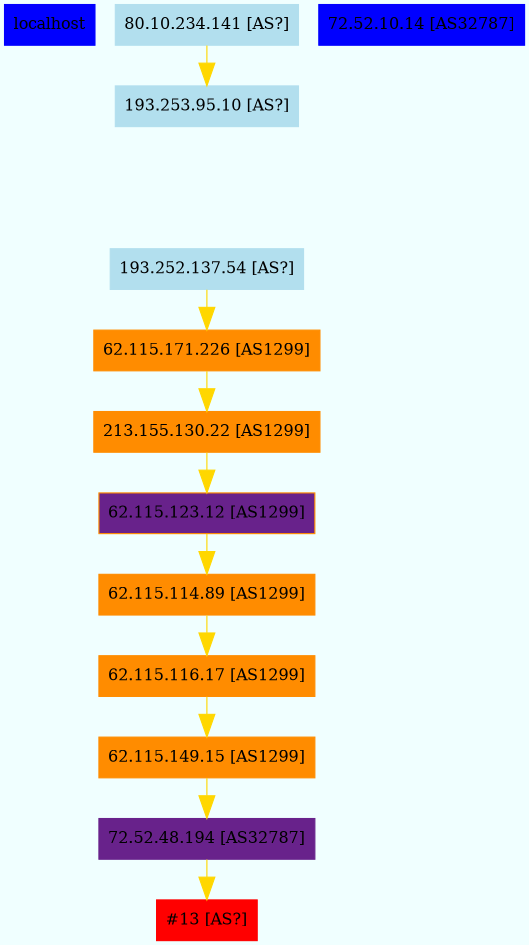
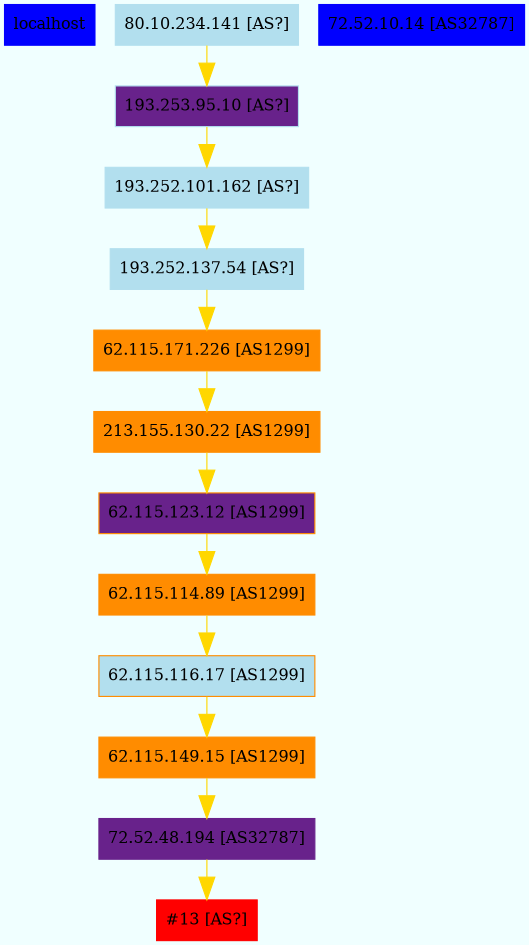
(207, 106) -> (207, 106)
none -> (207, 188)
(207, 676) -> (207, 676)
